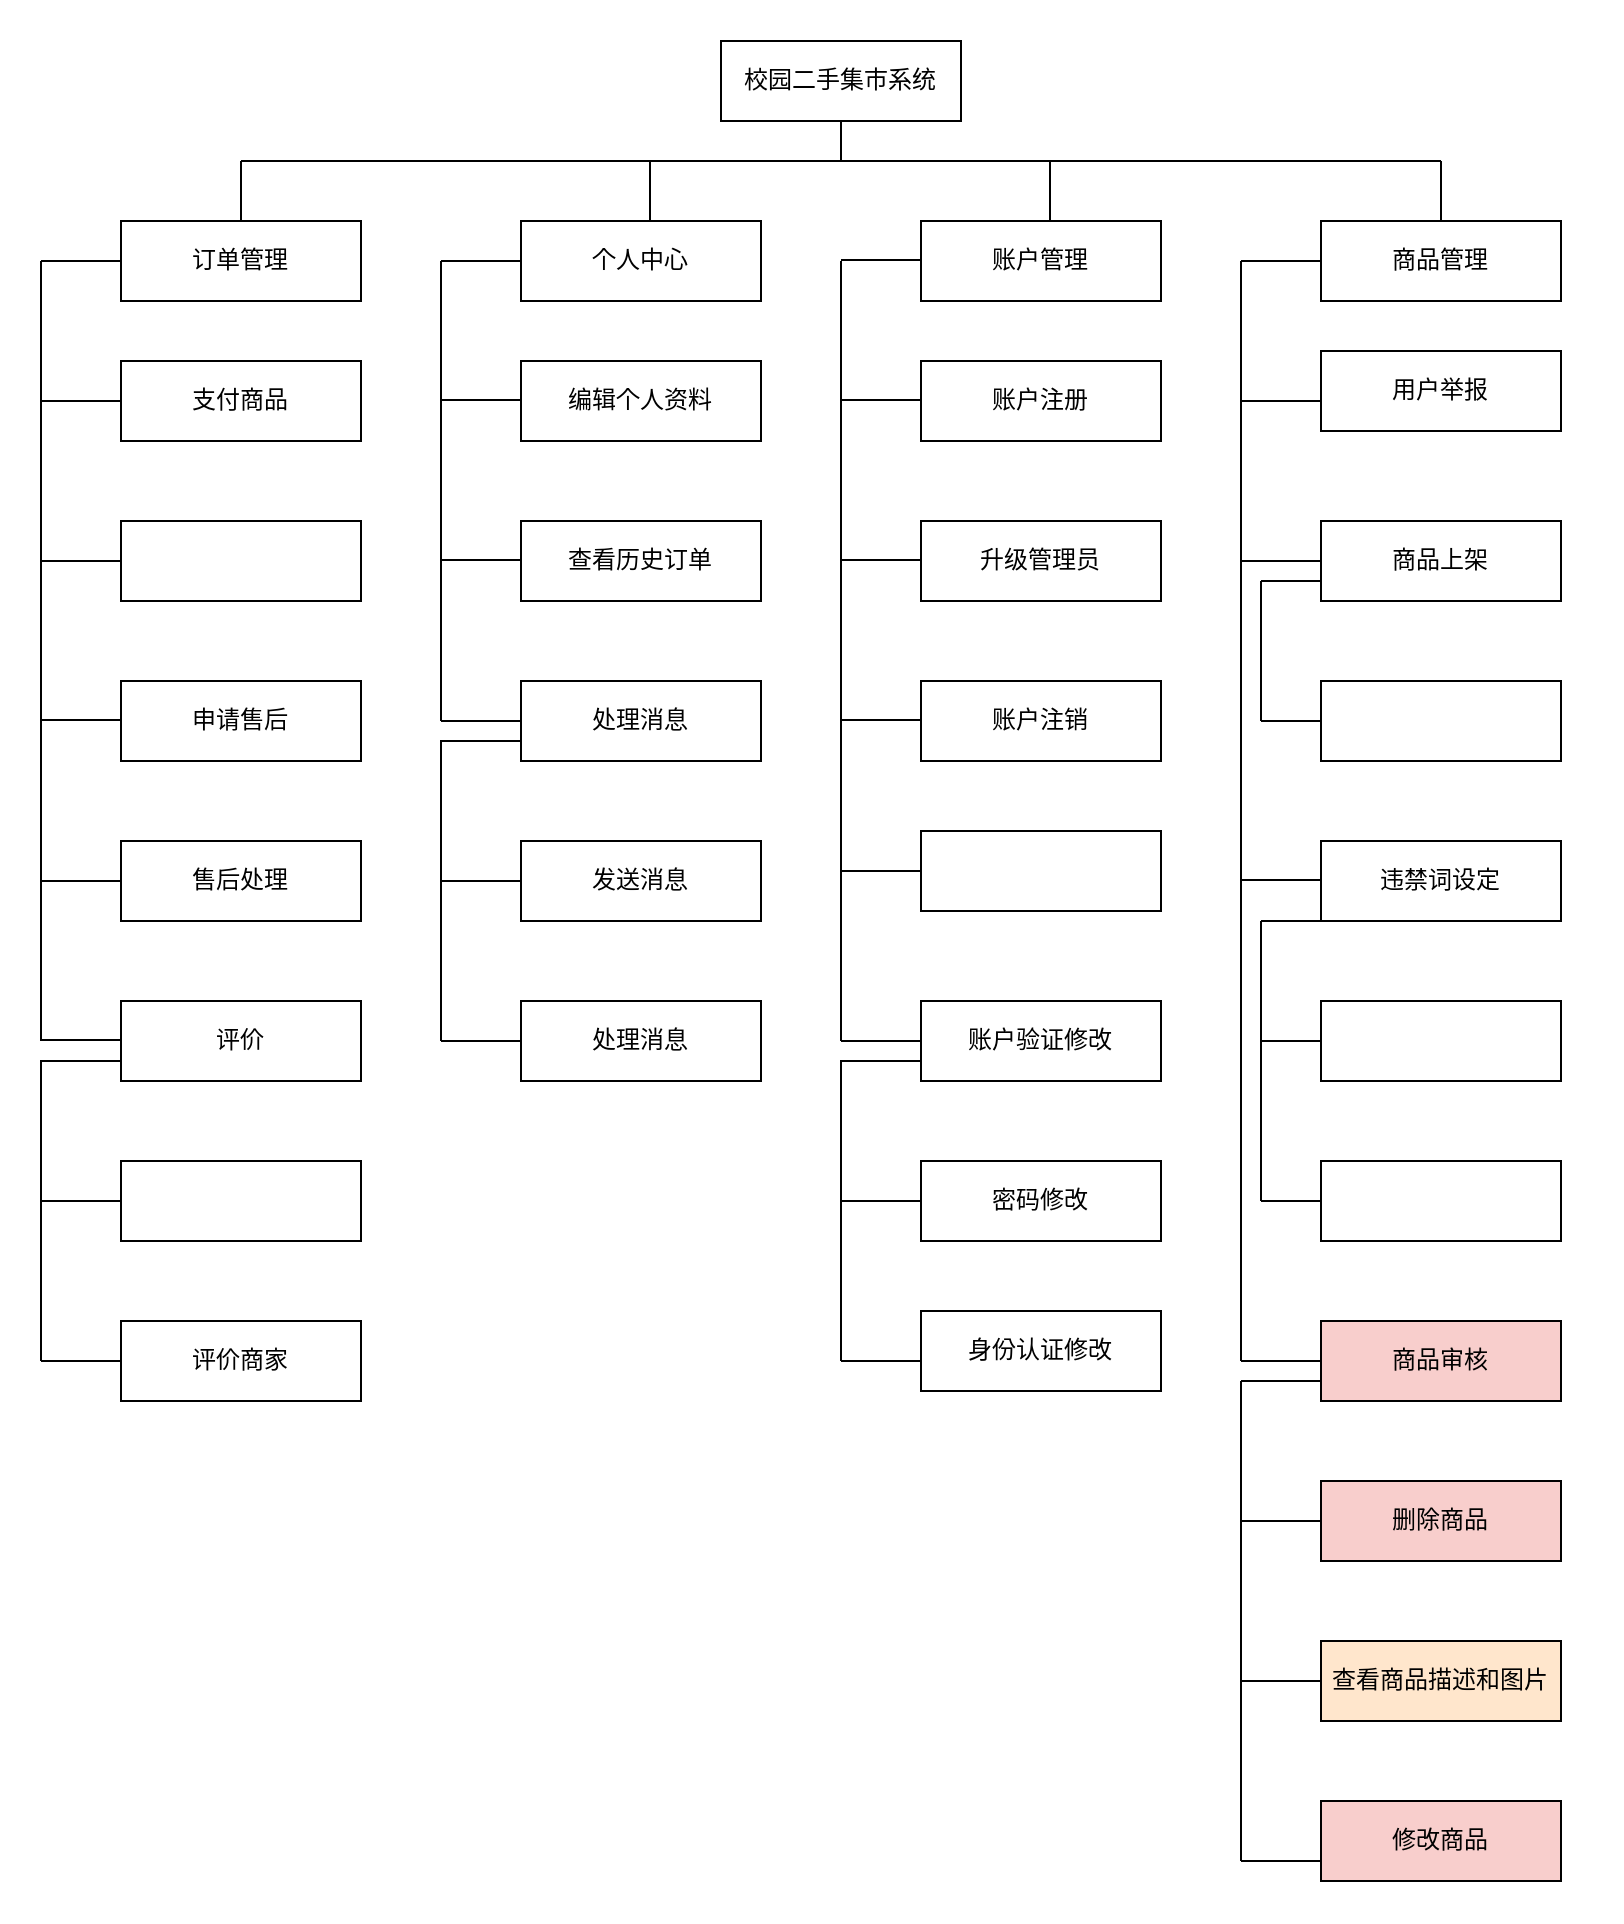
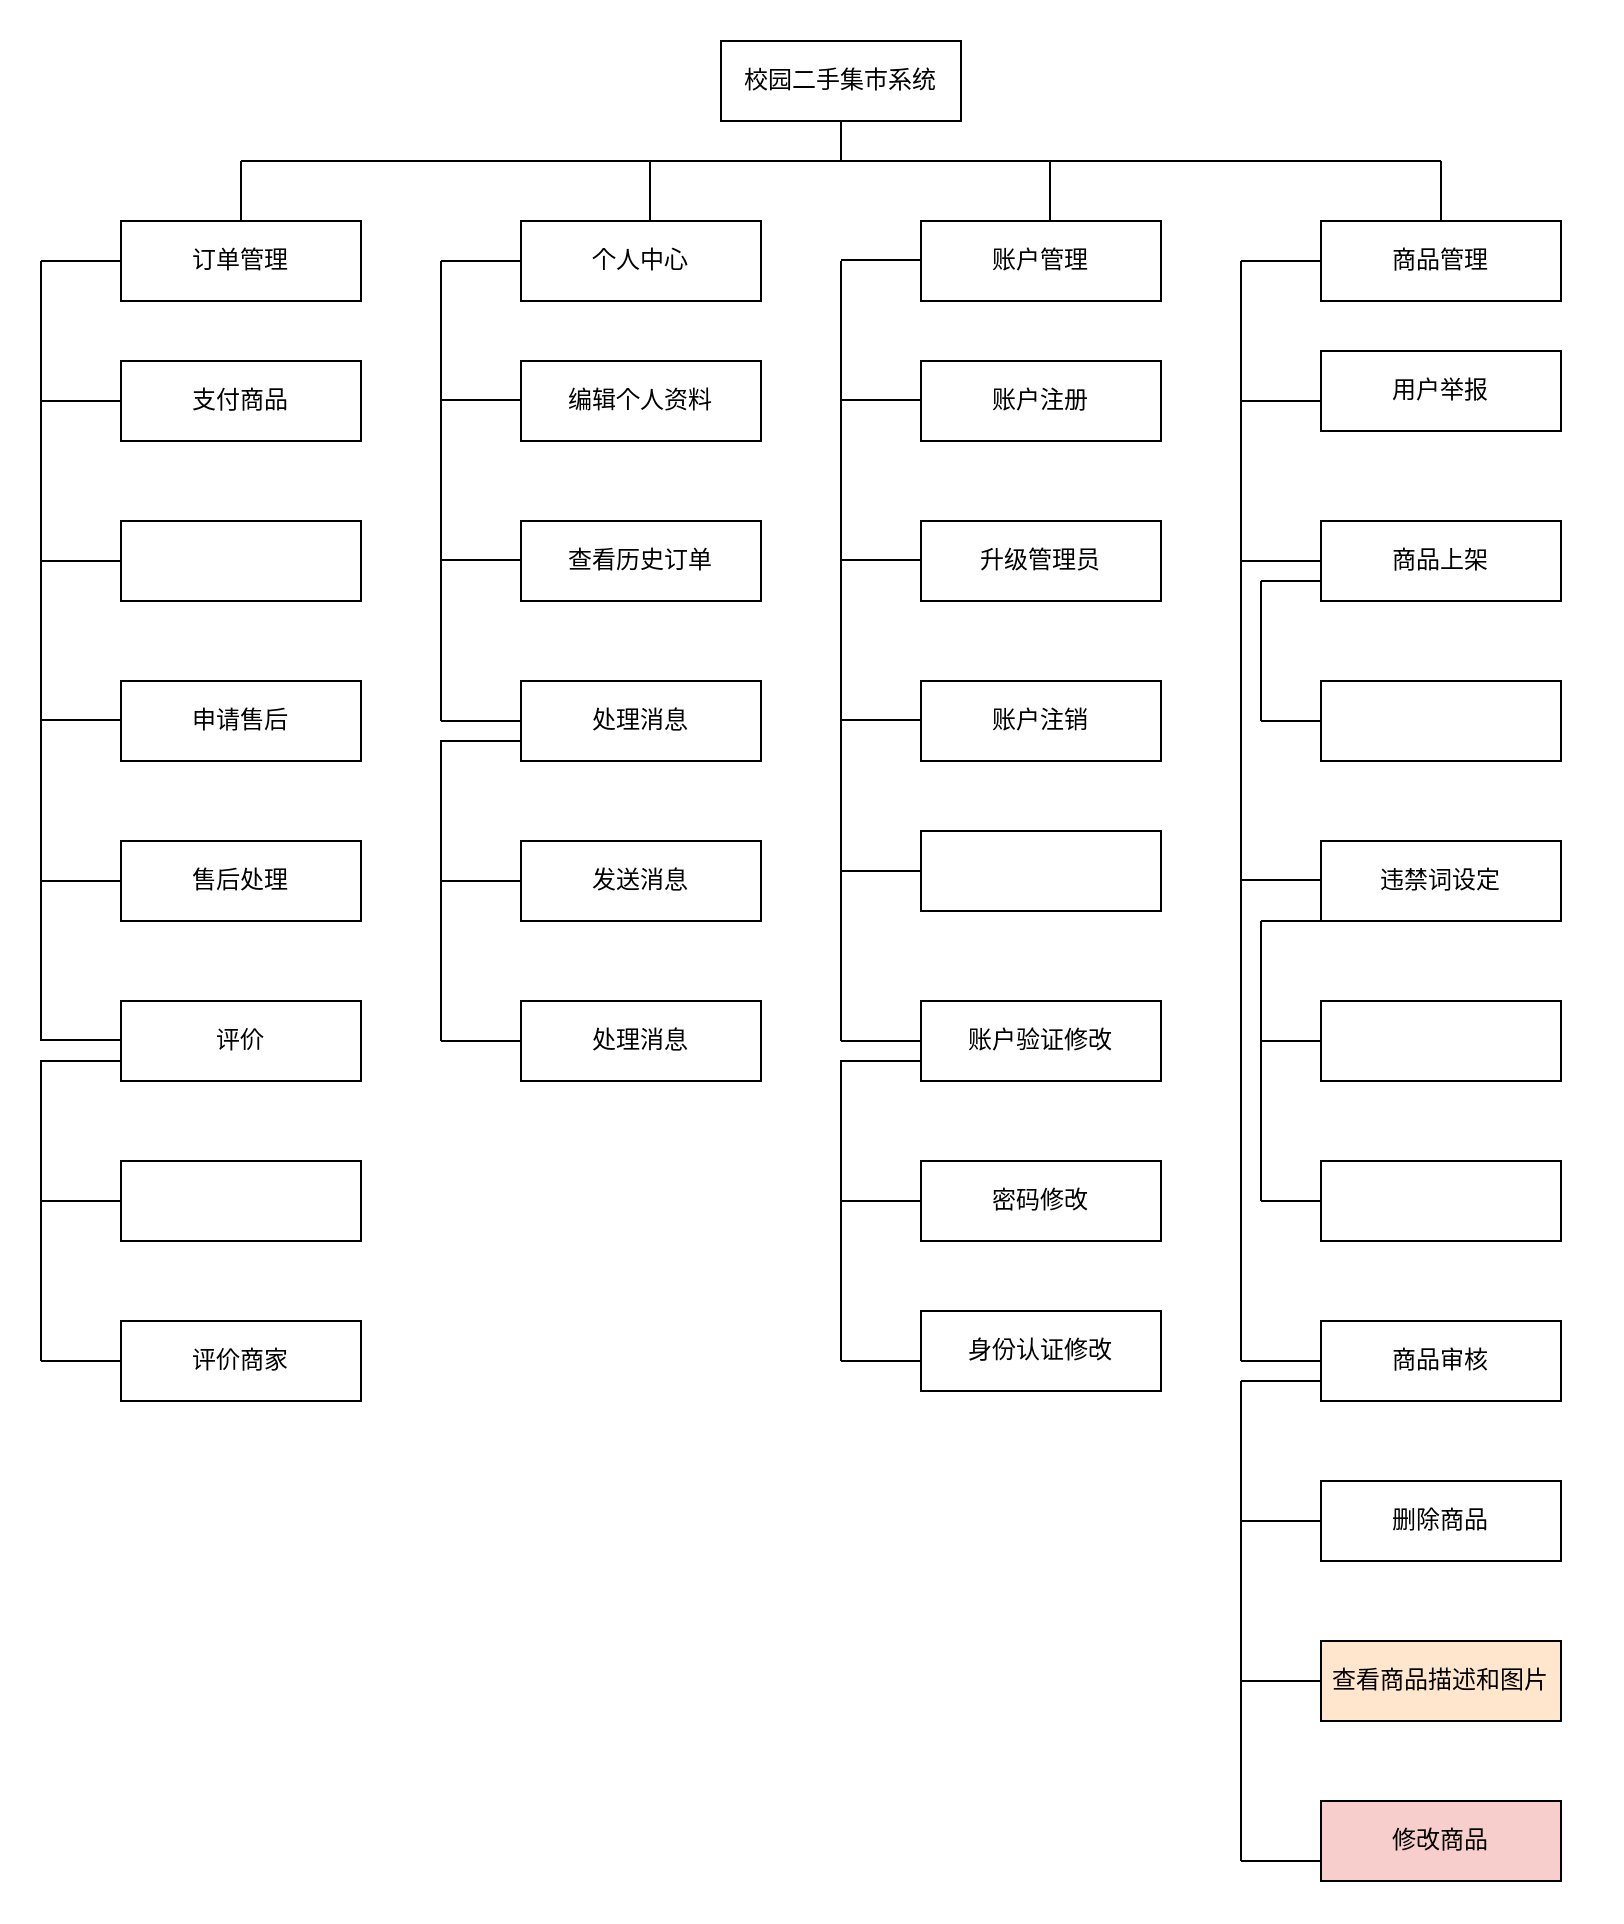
(1441, 1361) -> (1441, 1361)
(1441, 1521) -> (1441, 1521)
